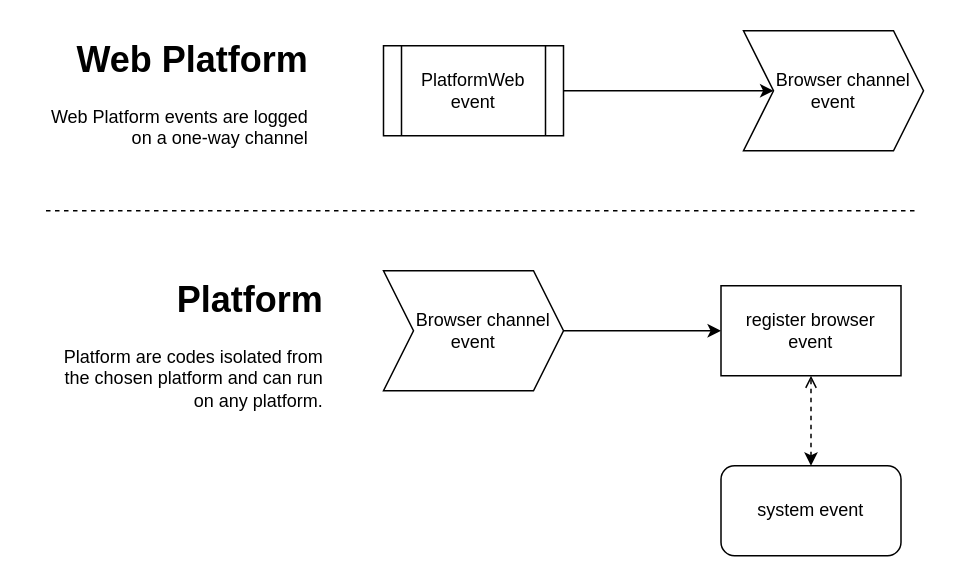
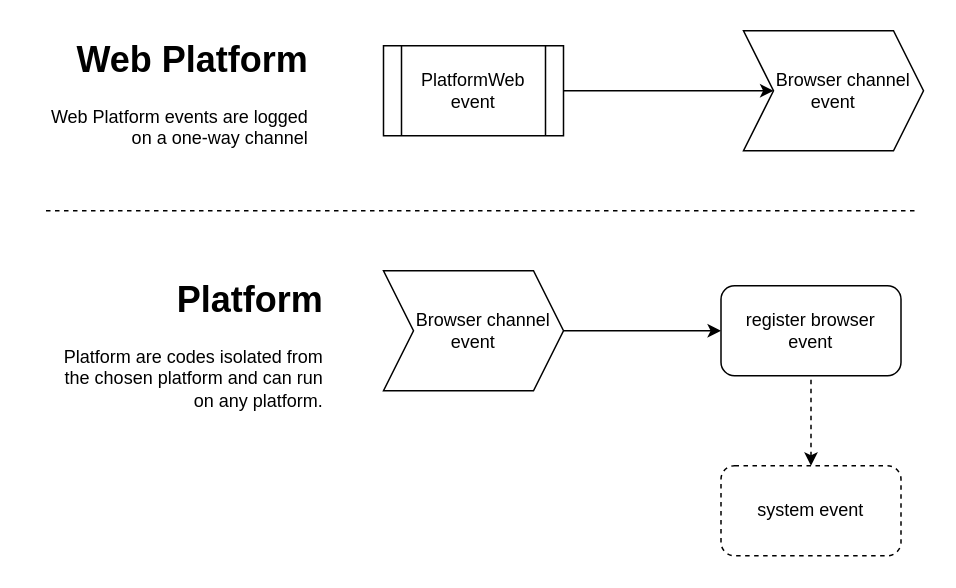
(811, 331) -> (811, 331)
(811, 382) -> (811, 381)
(811, 511) -> (811, 511)
